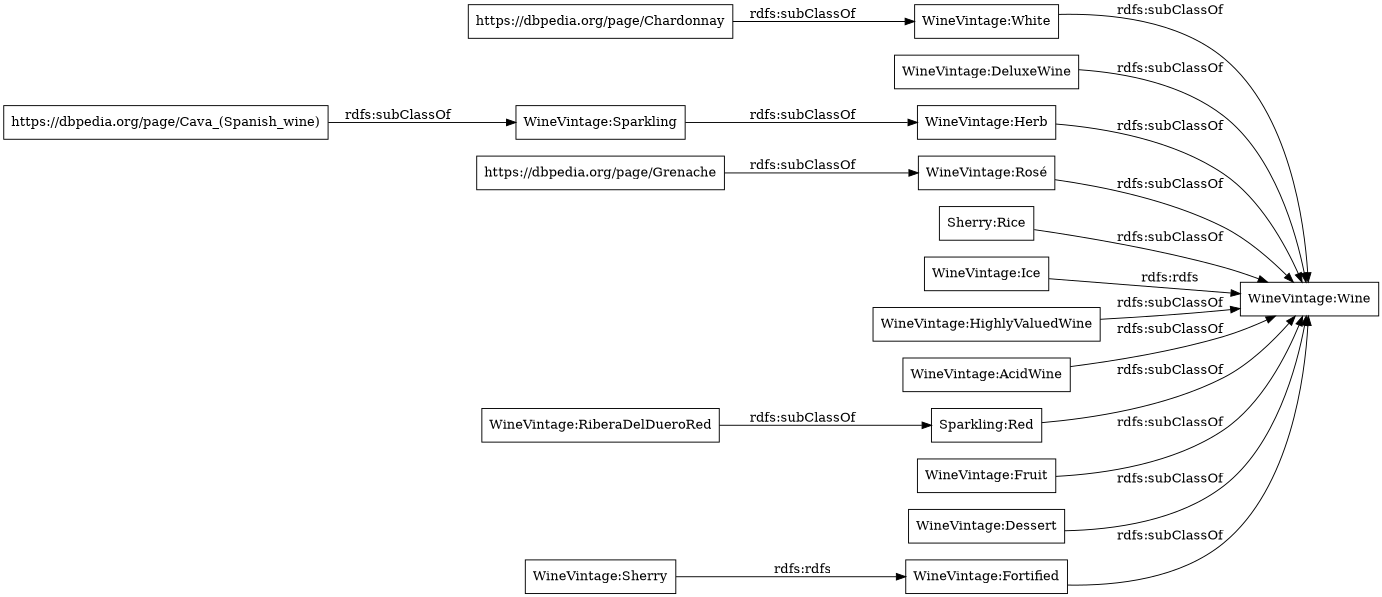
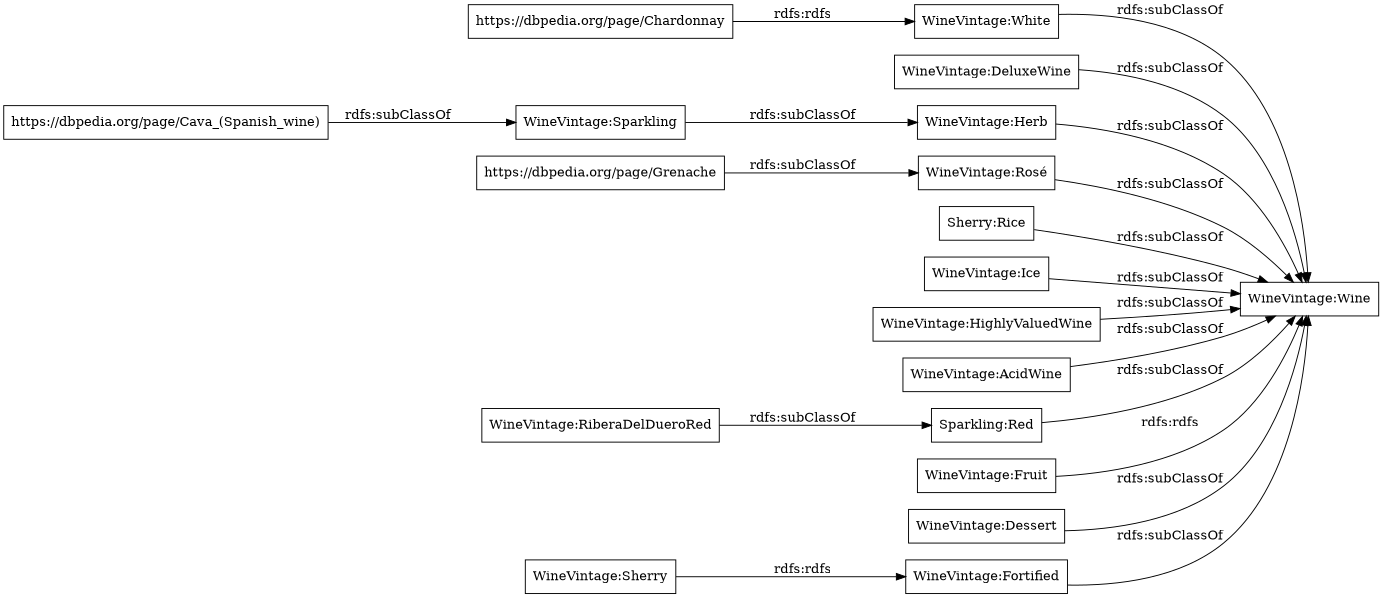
(803, 14) -> (803, 14)
(1170, 278) -> (1170, 278)
(1170, 423) -> (1170, 423)
